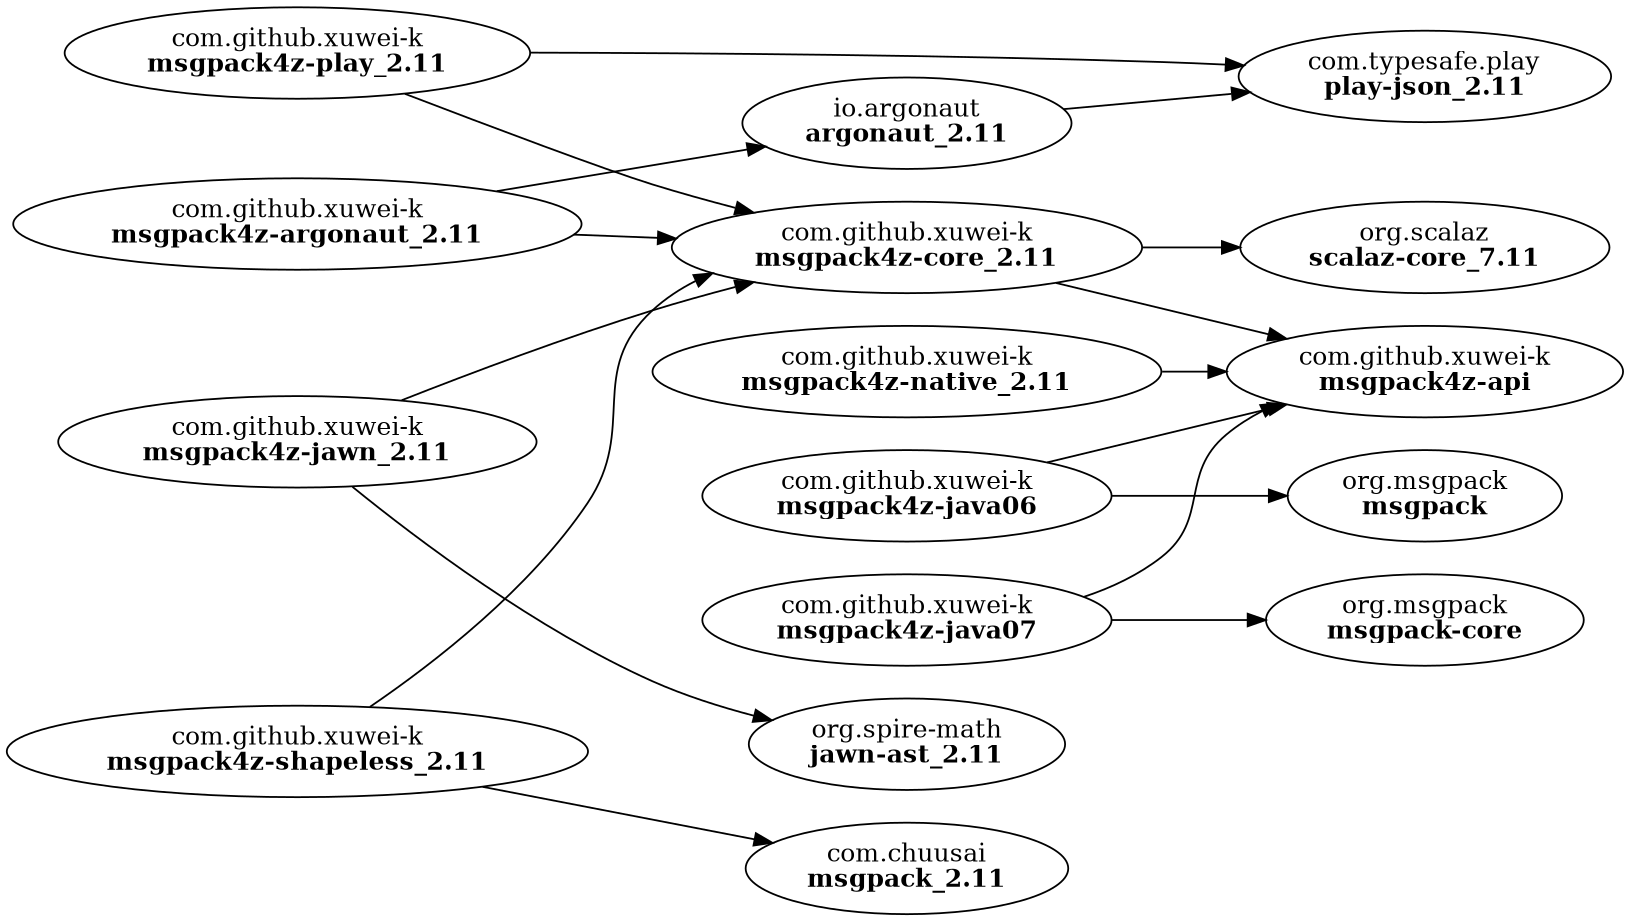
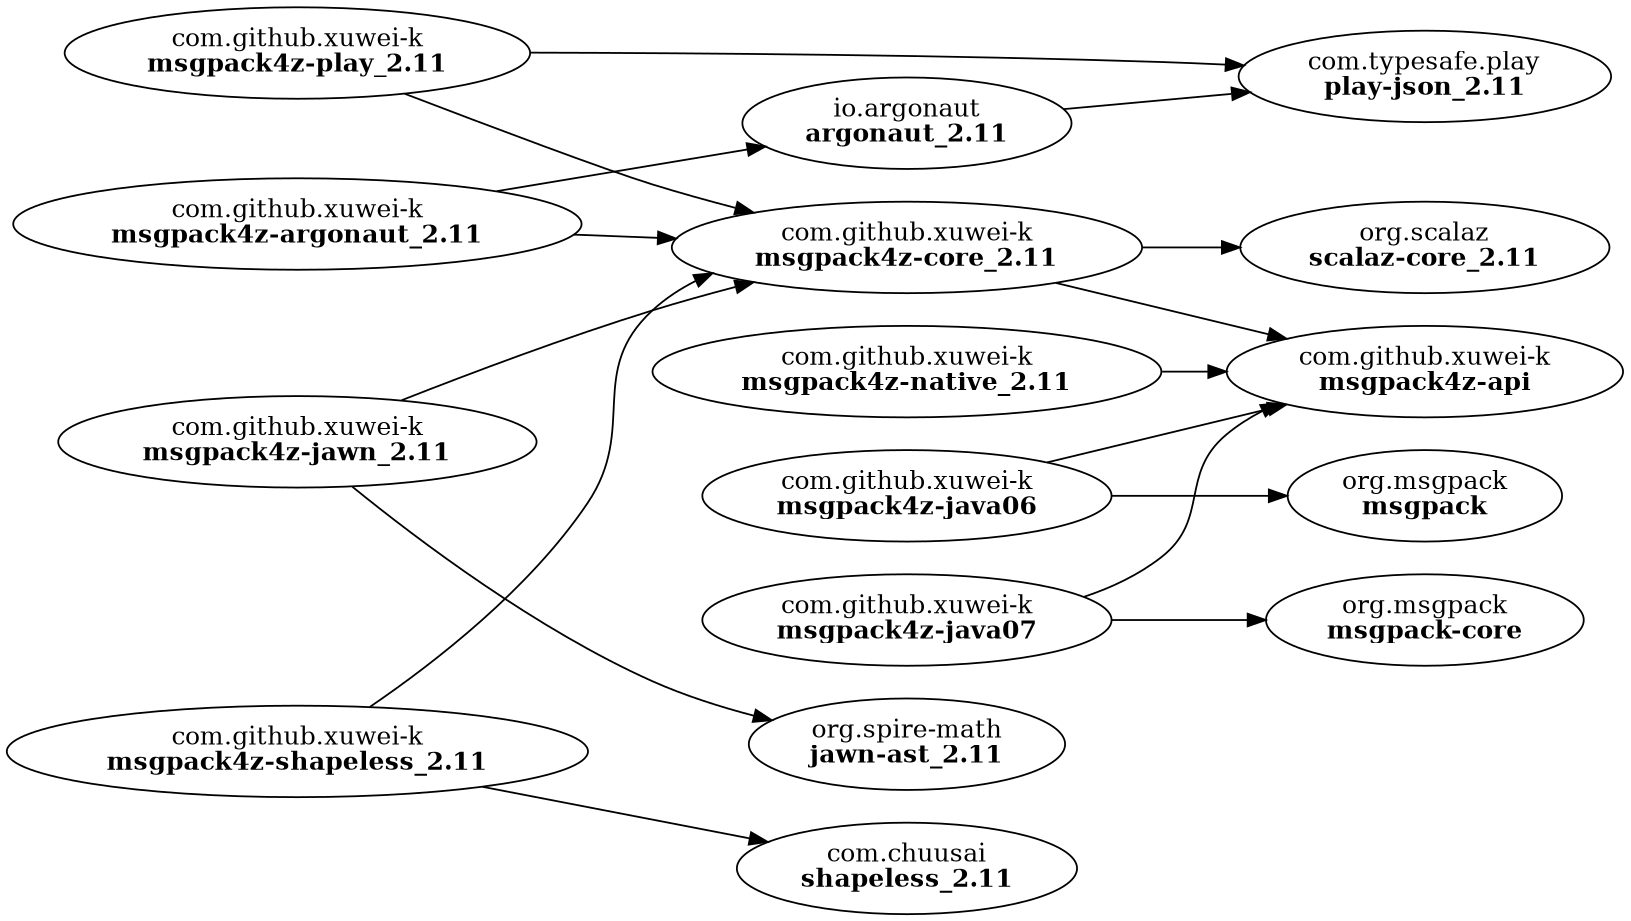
(1425, 258) -> (1425, 258)
(907, 879) -> (907, 879)
